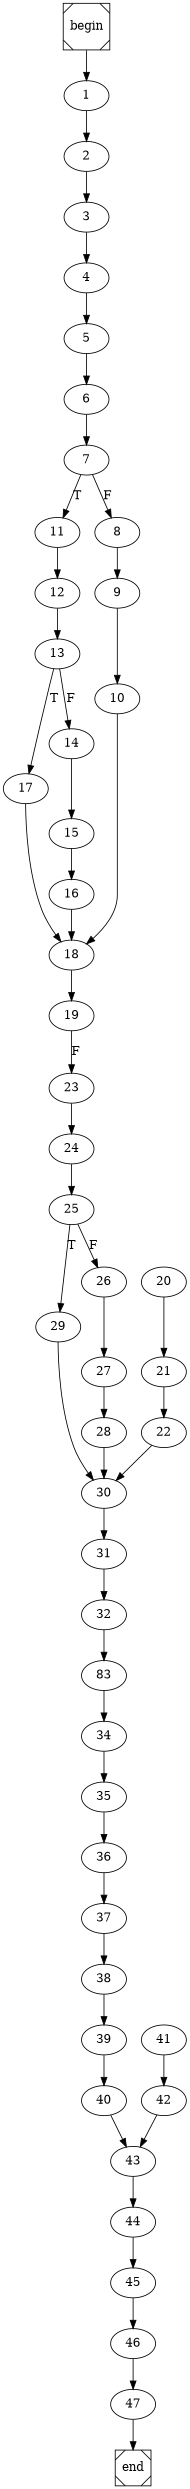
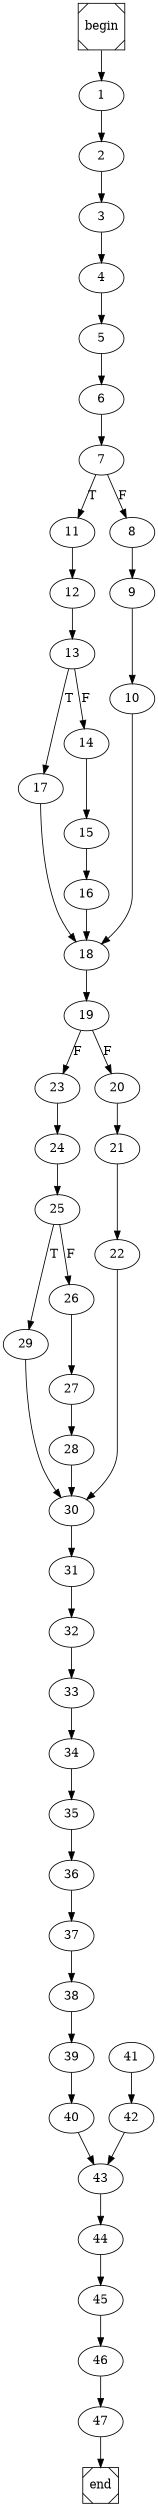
none -> (100, 1048)
(104, 1676) -> (72, 1693)
